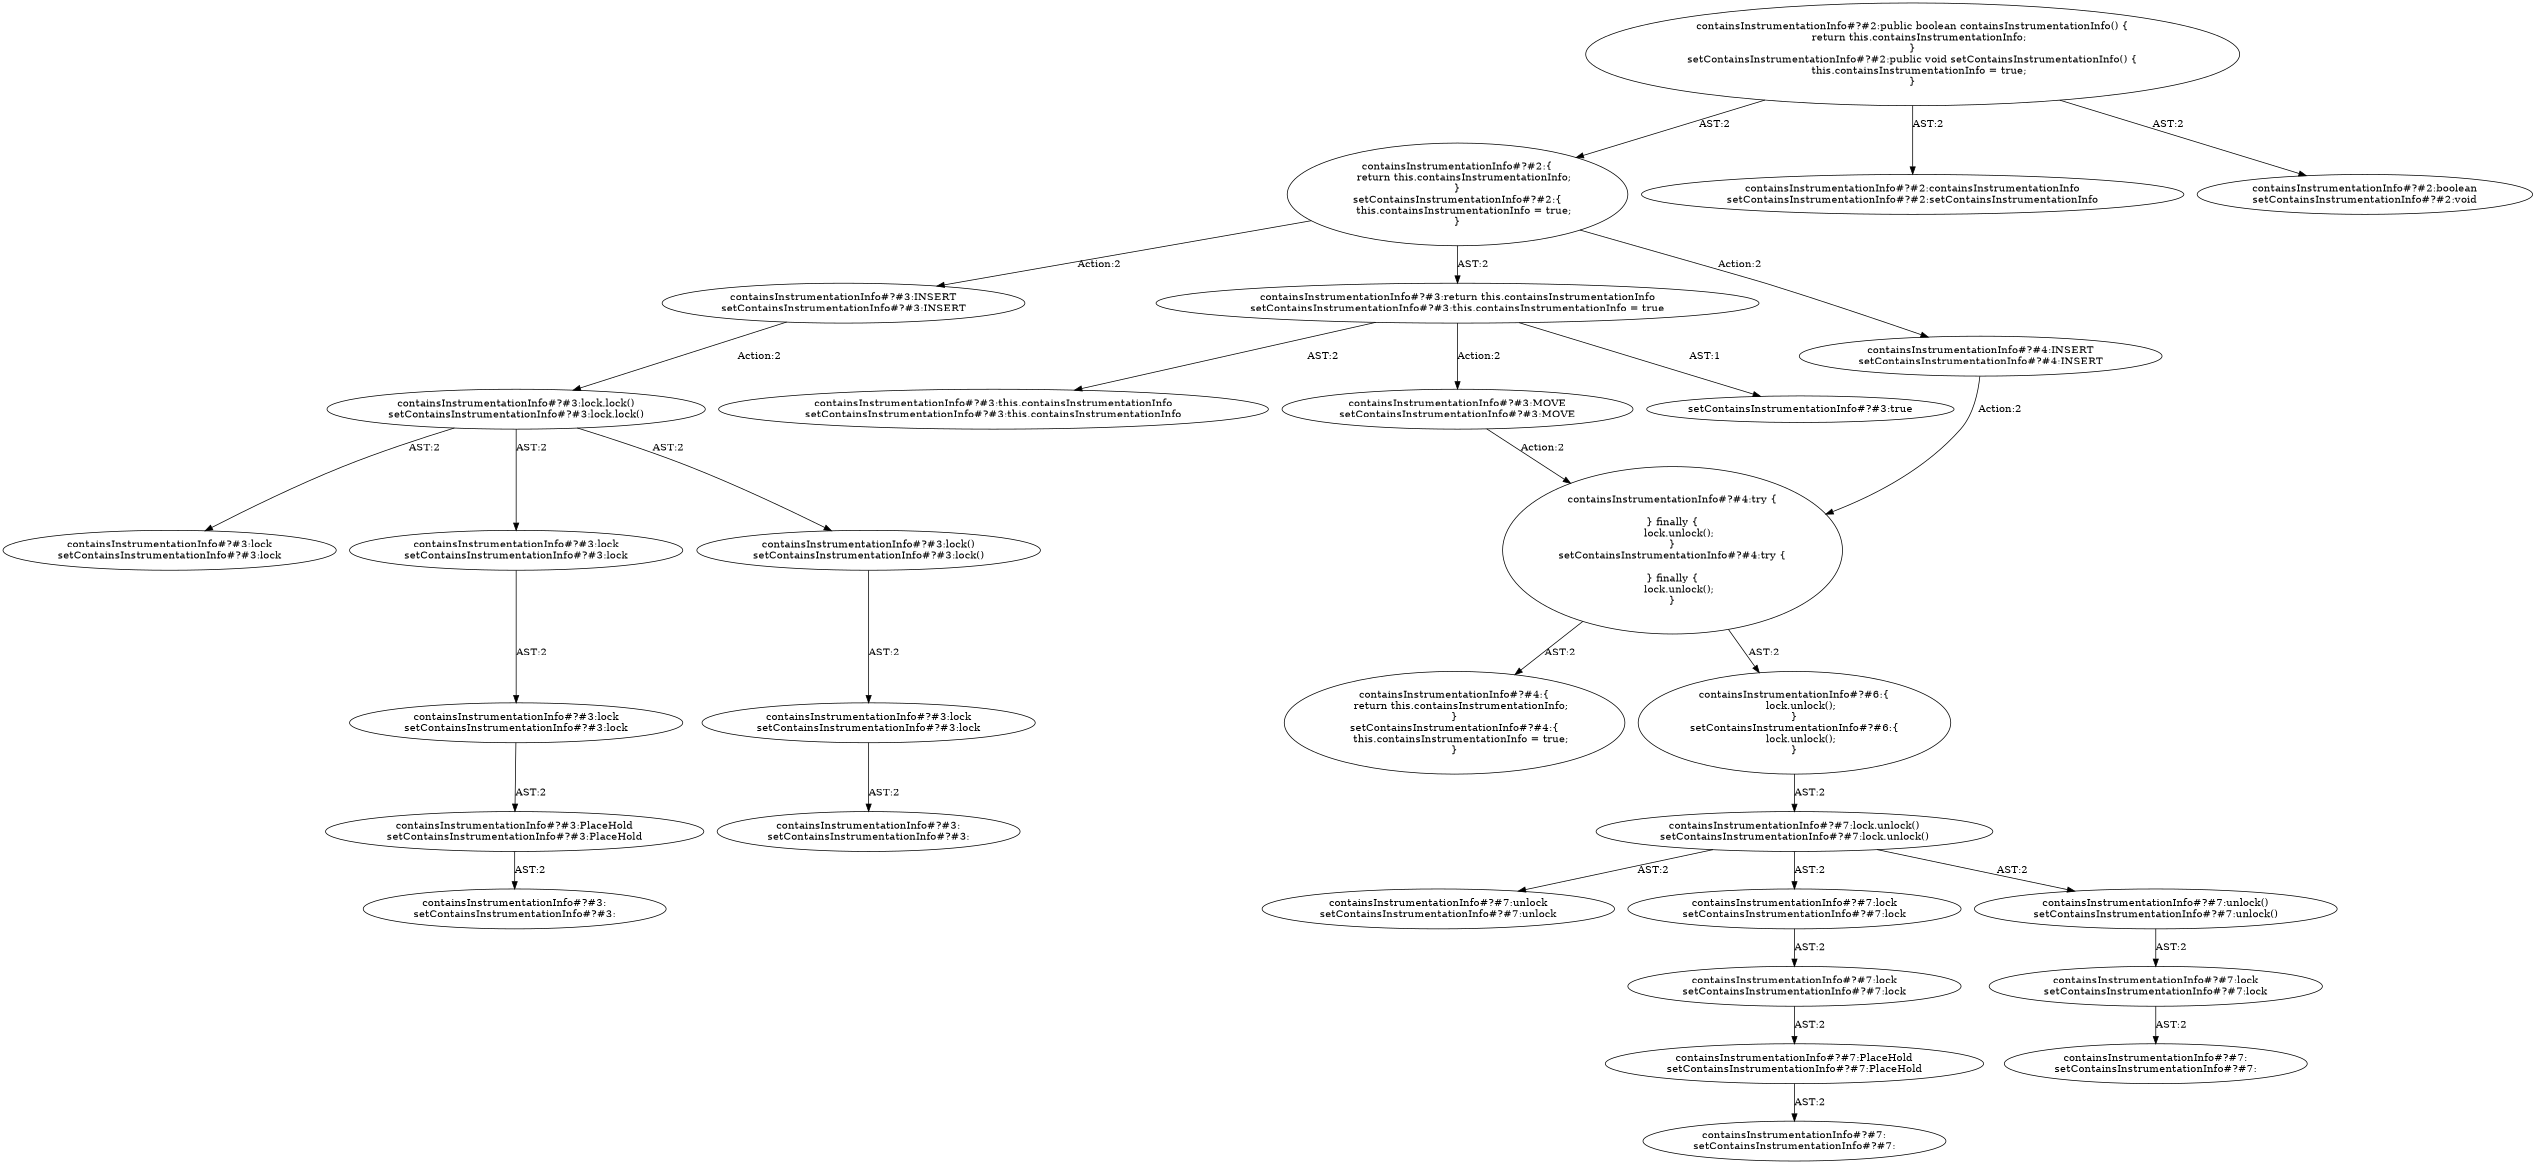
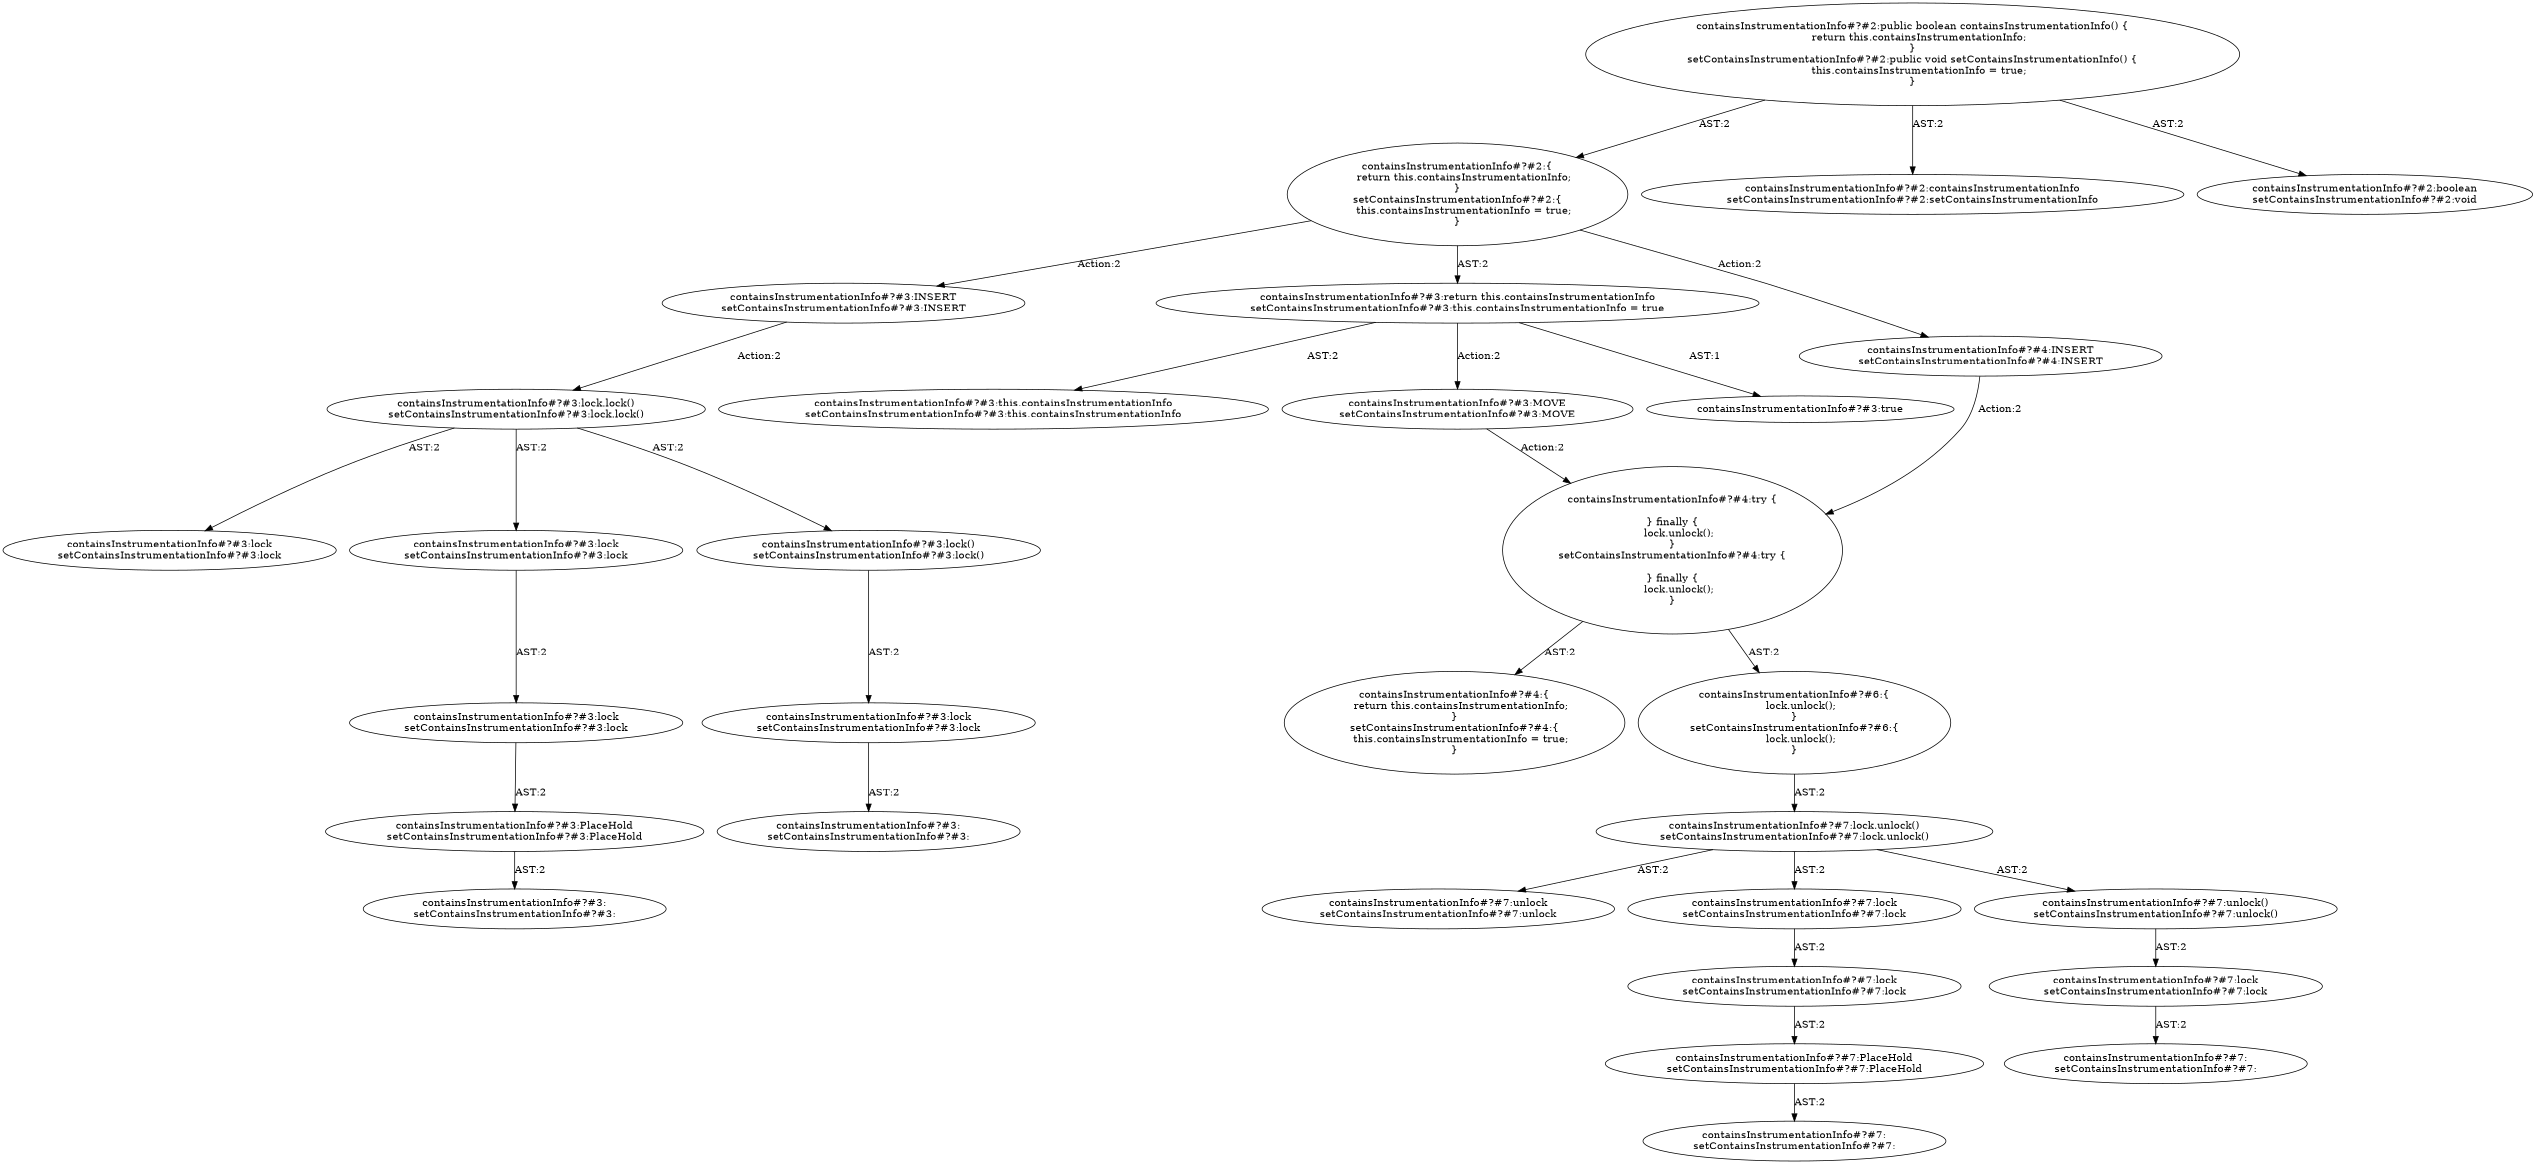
(1800, 409) -> (1800, 409)
